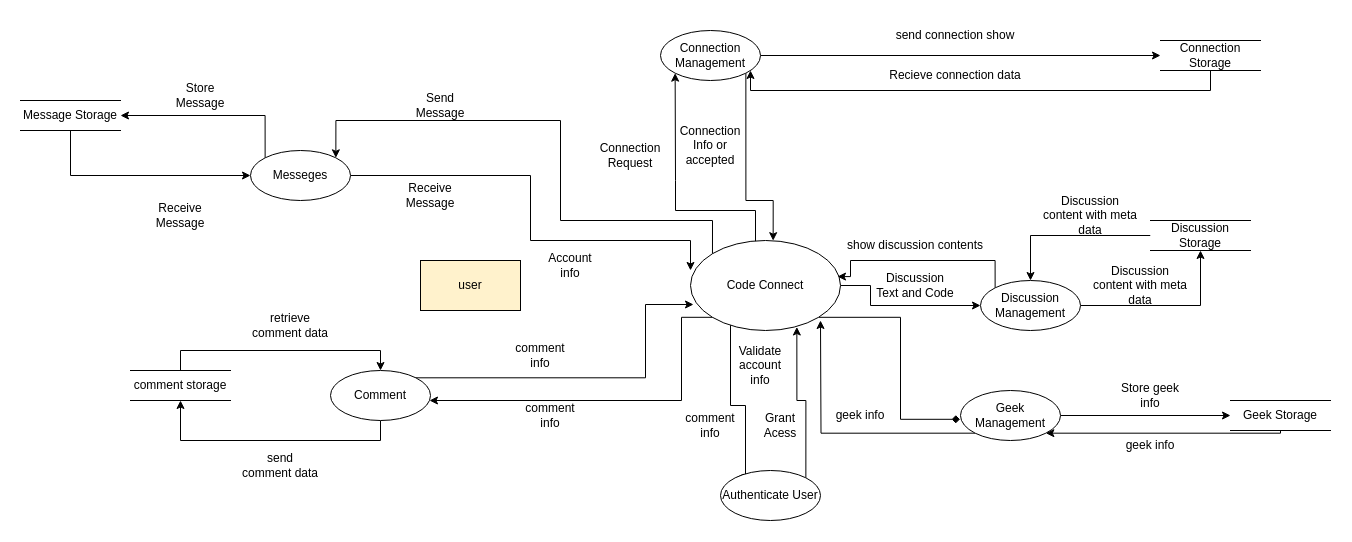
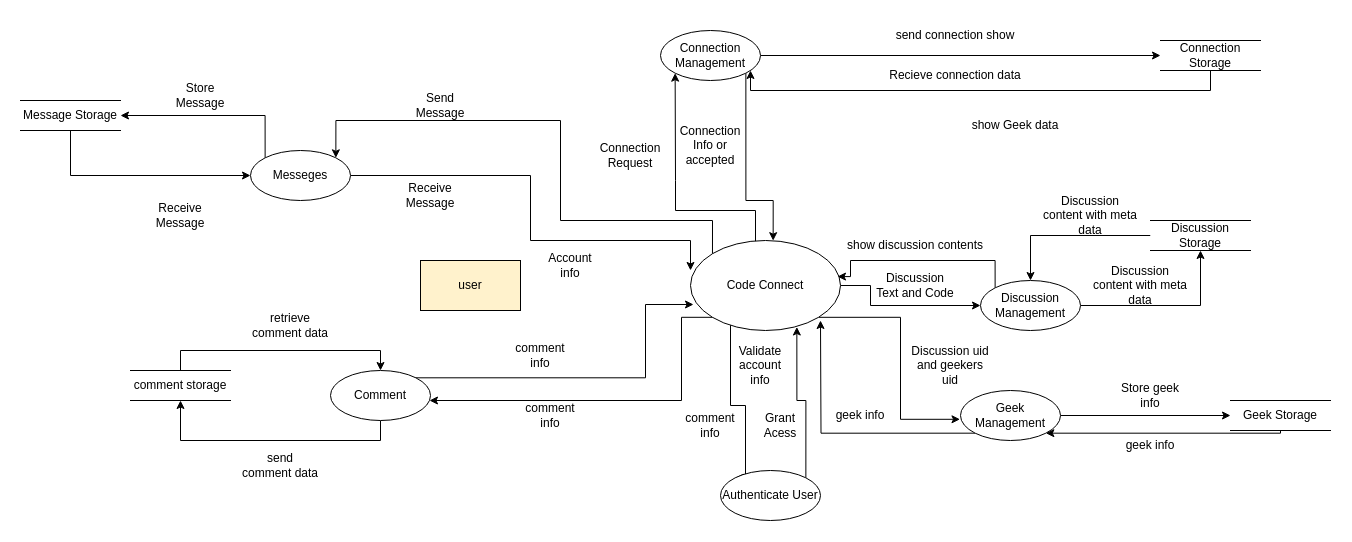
none -> (1016, 126)
none -> (951, 366)
(951, 419) -> (952, 419)
